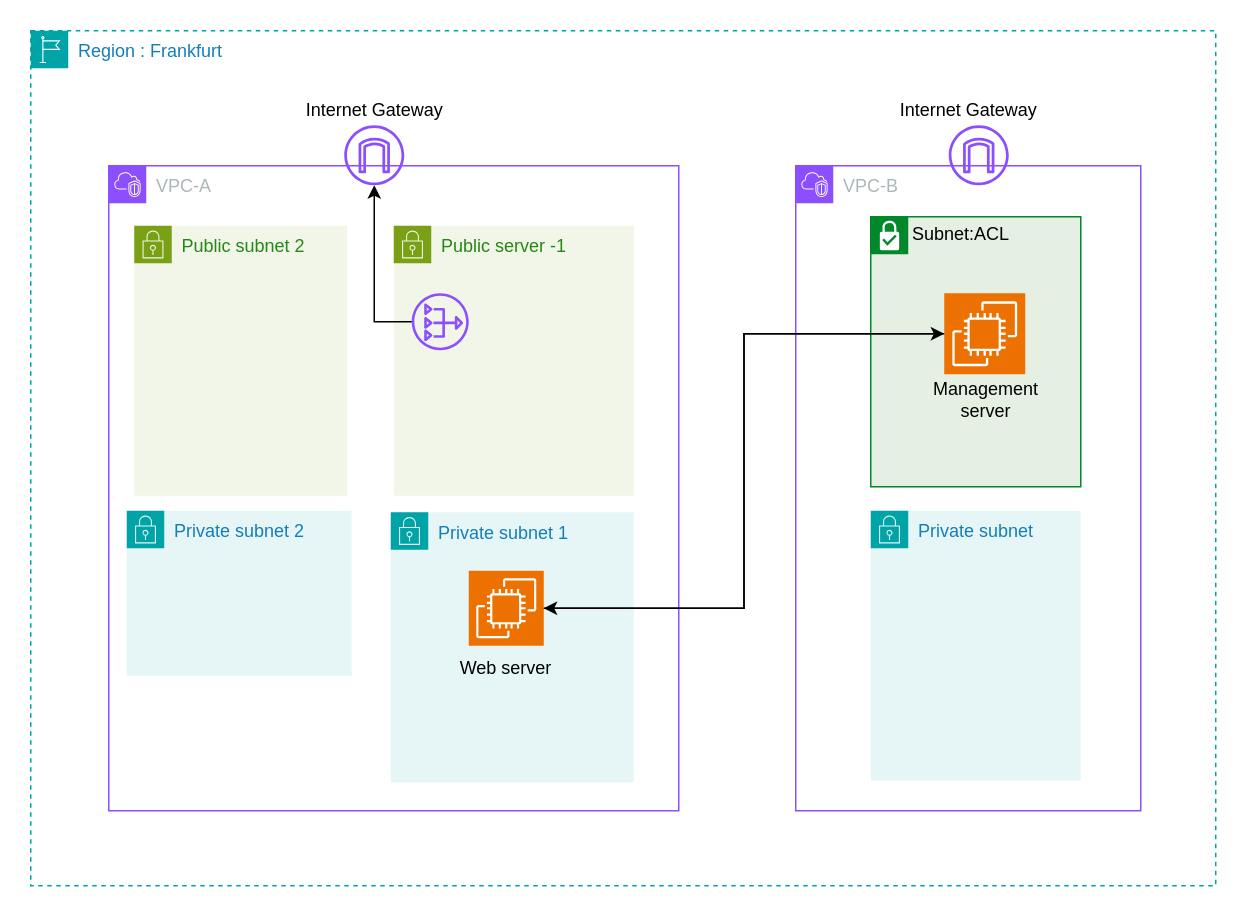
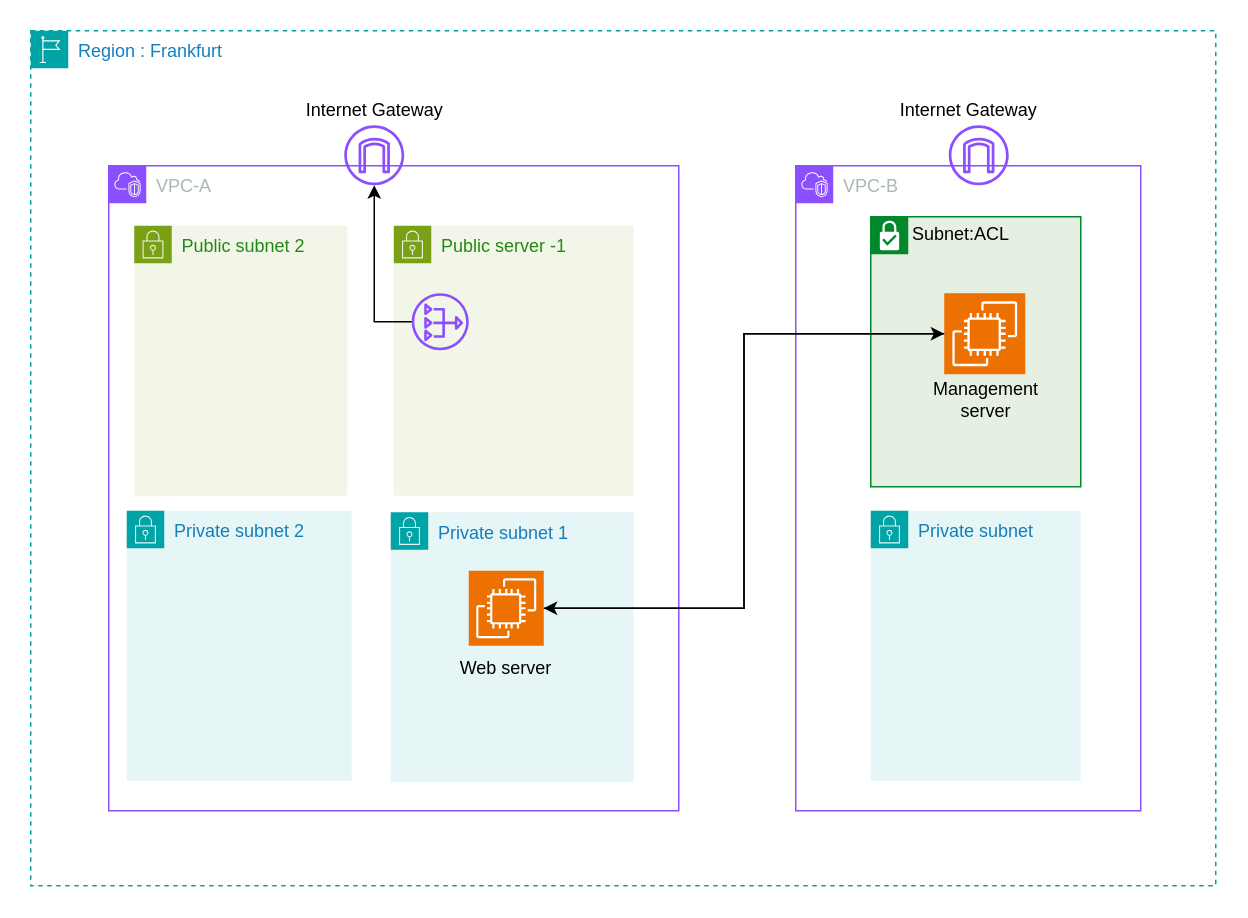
(239, 593) -> (239, 646)
